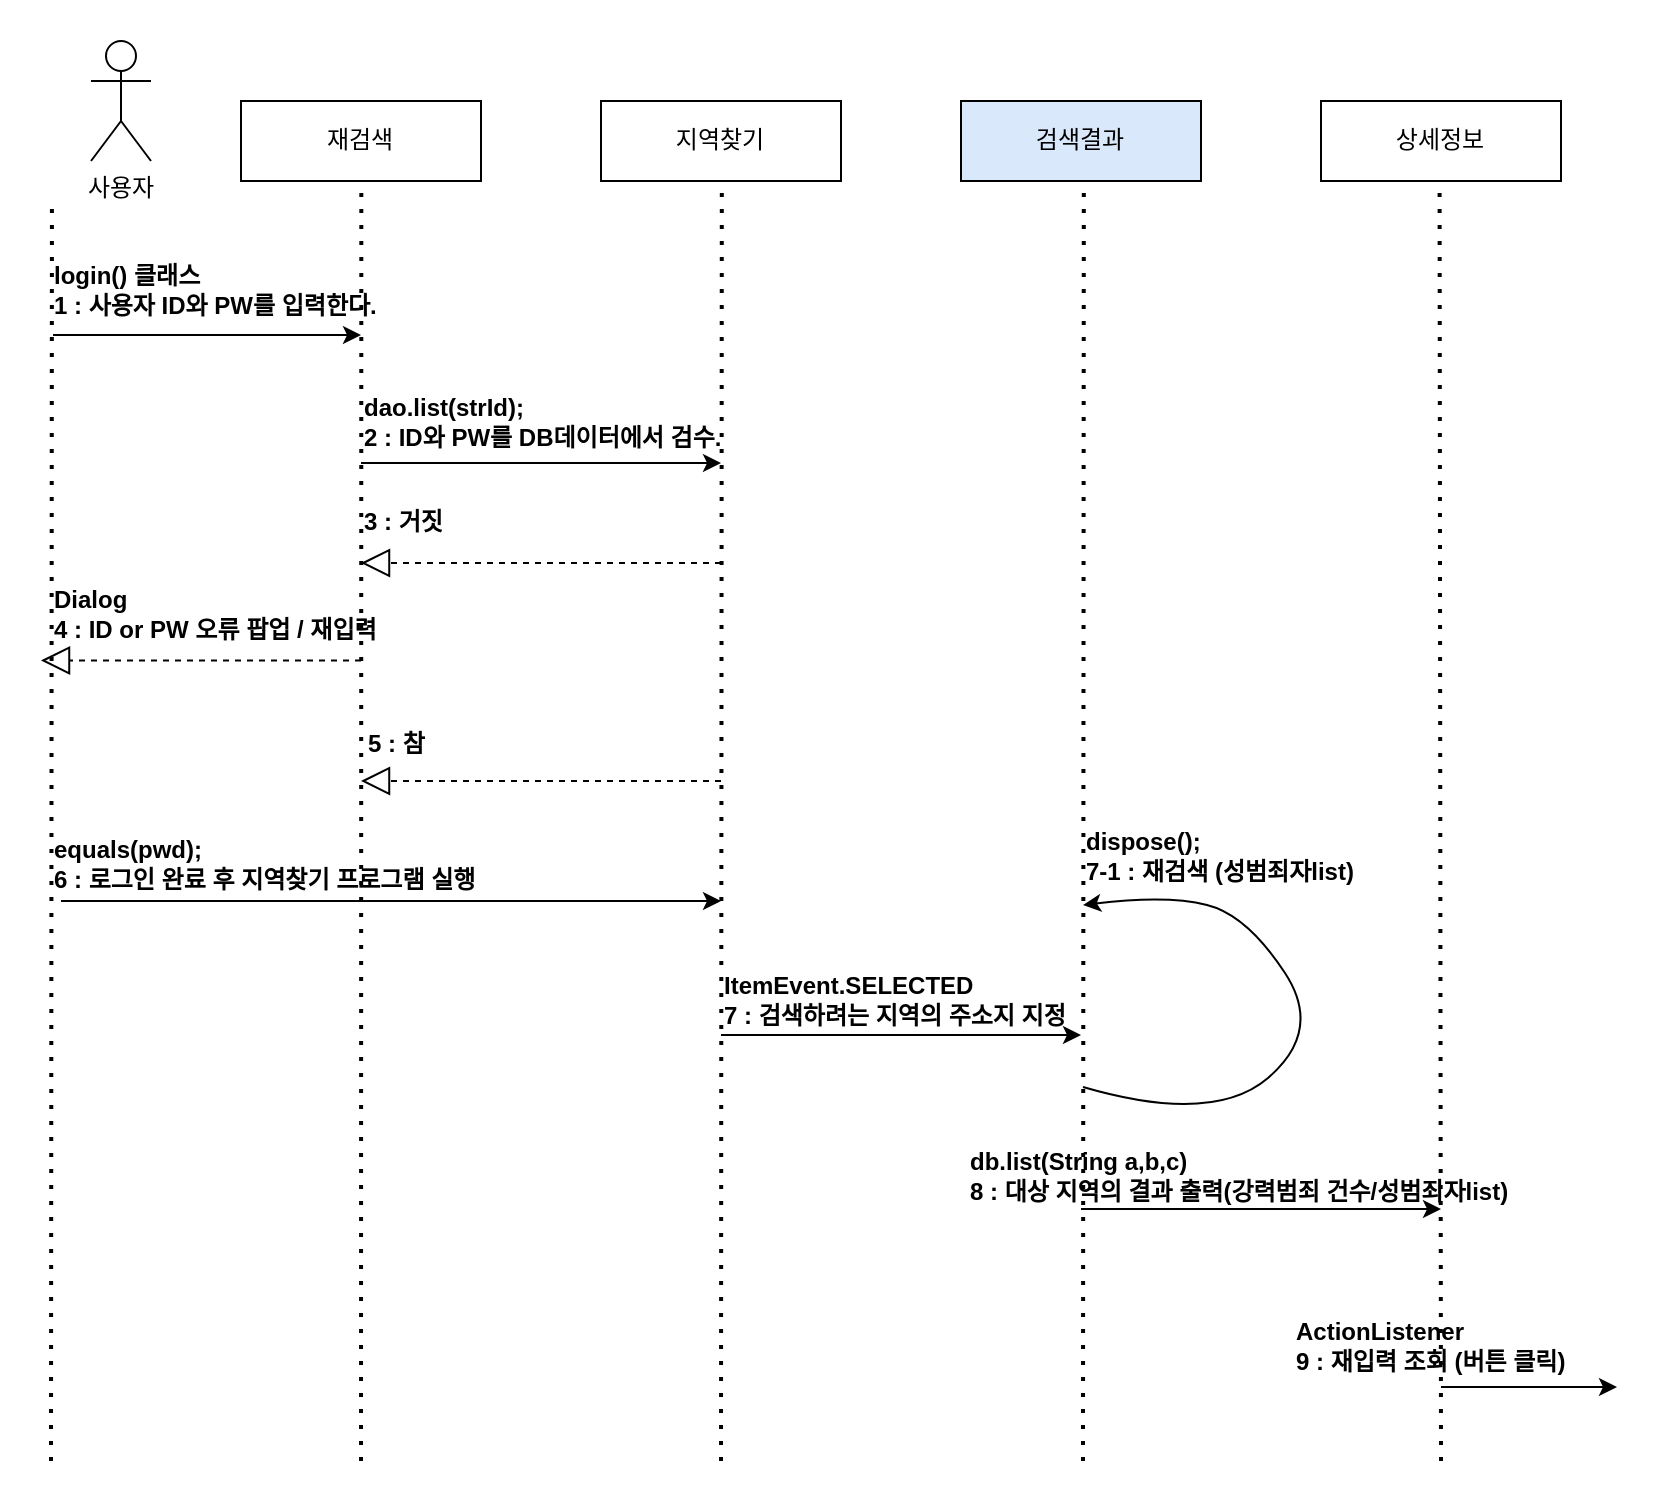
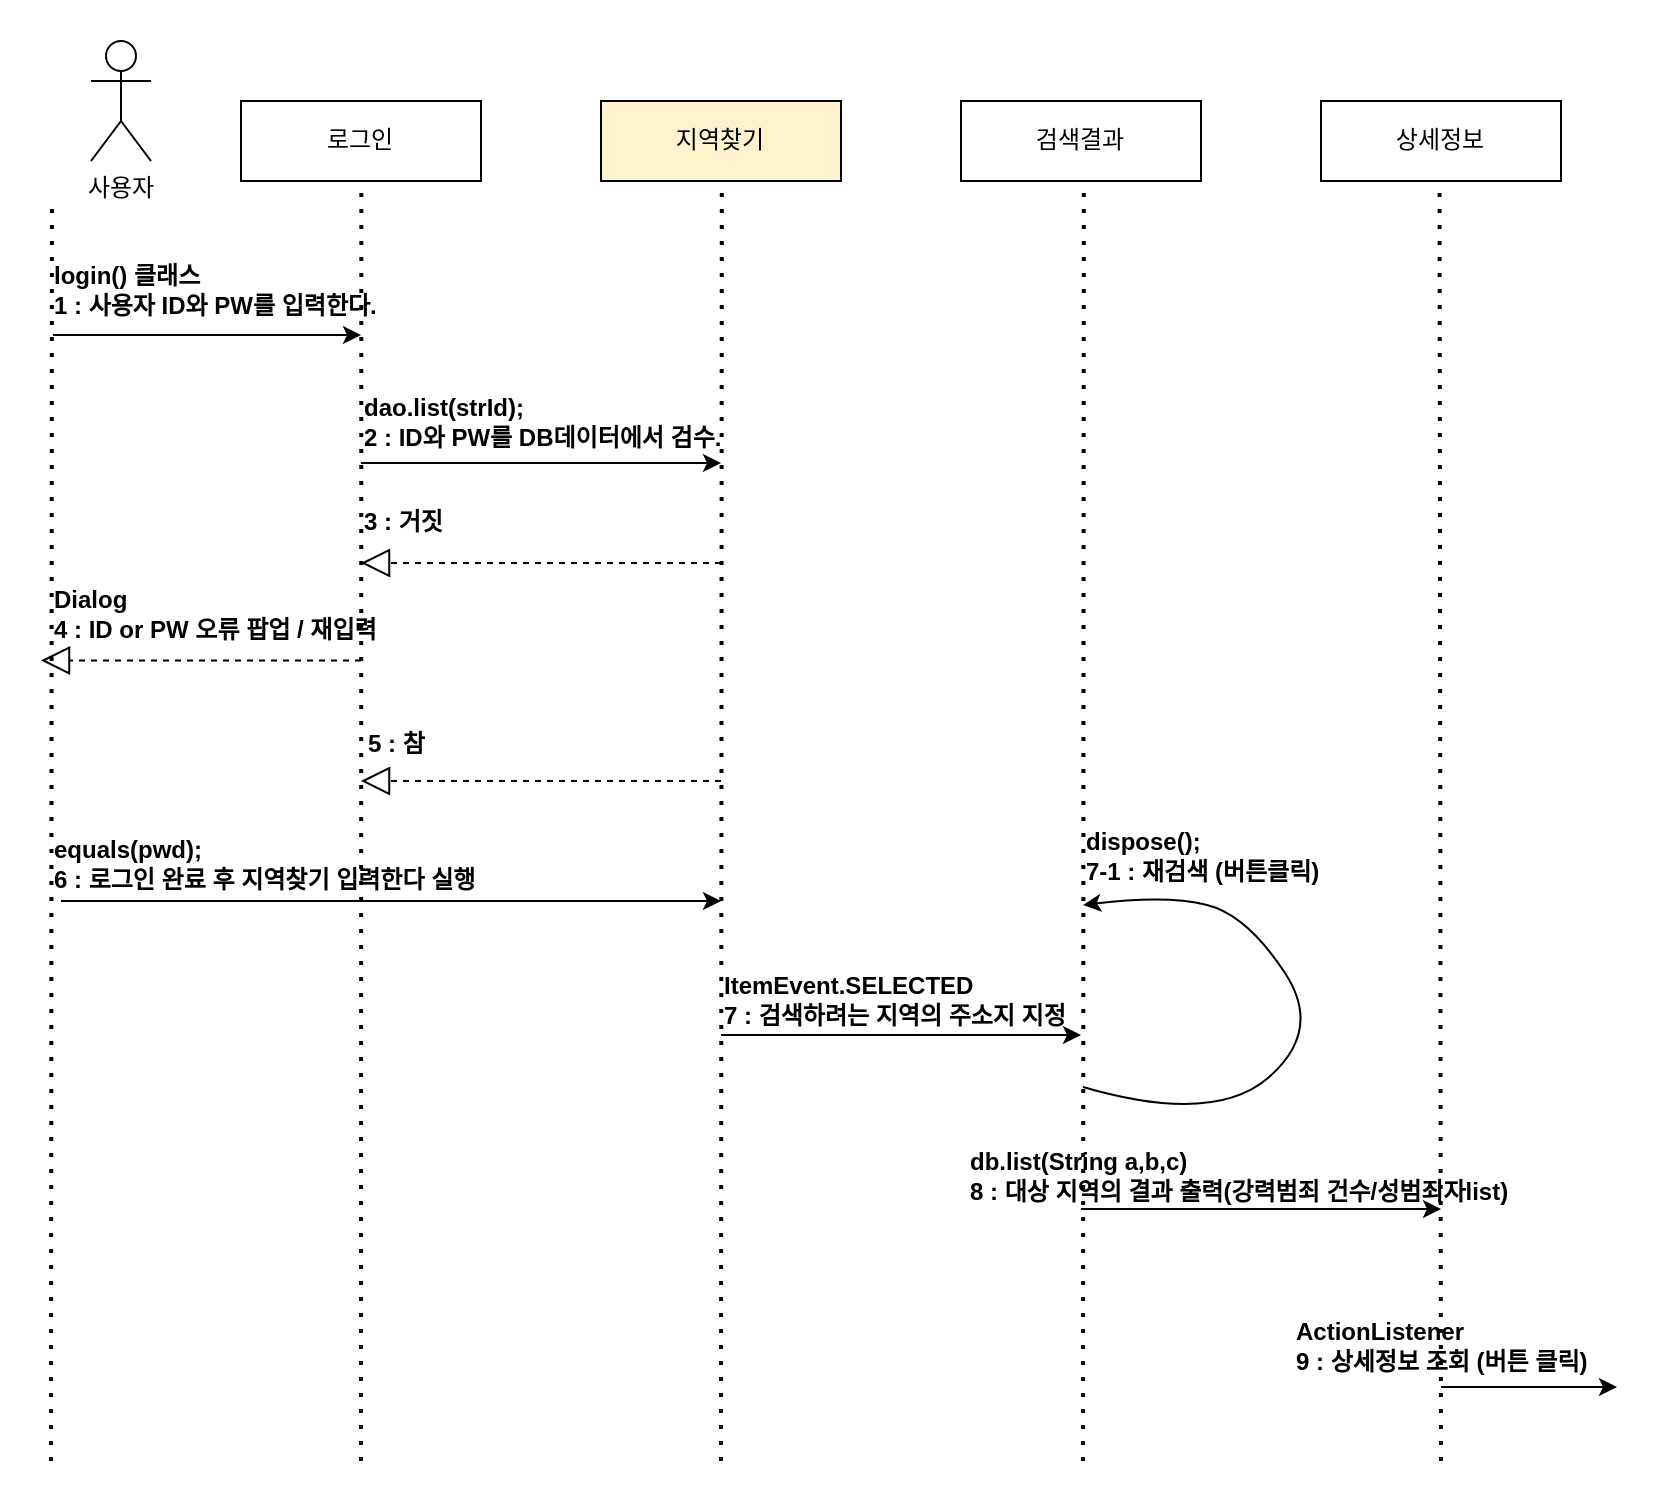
(361, 141) -> (361, 141)
(721, 141) -> (721, 141)
(1081, 141) -> (1081, 141)
(1240, 857) -> (1219, 857)
(283, 865) -> (283, 865)
(1447, 1347) -> (1456, 1347)
